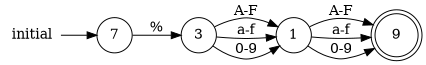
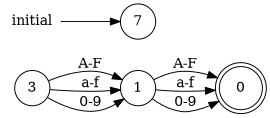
(152, 35) -> none
(397, 35) -> (241, 88)
